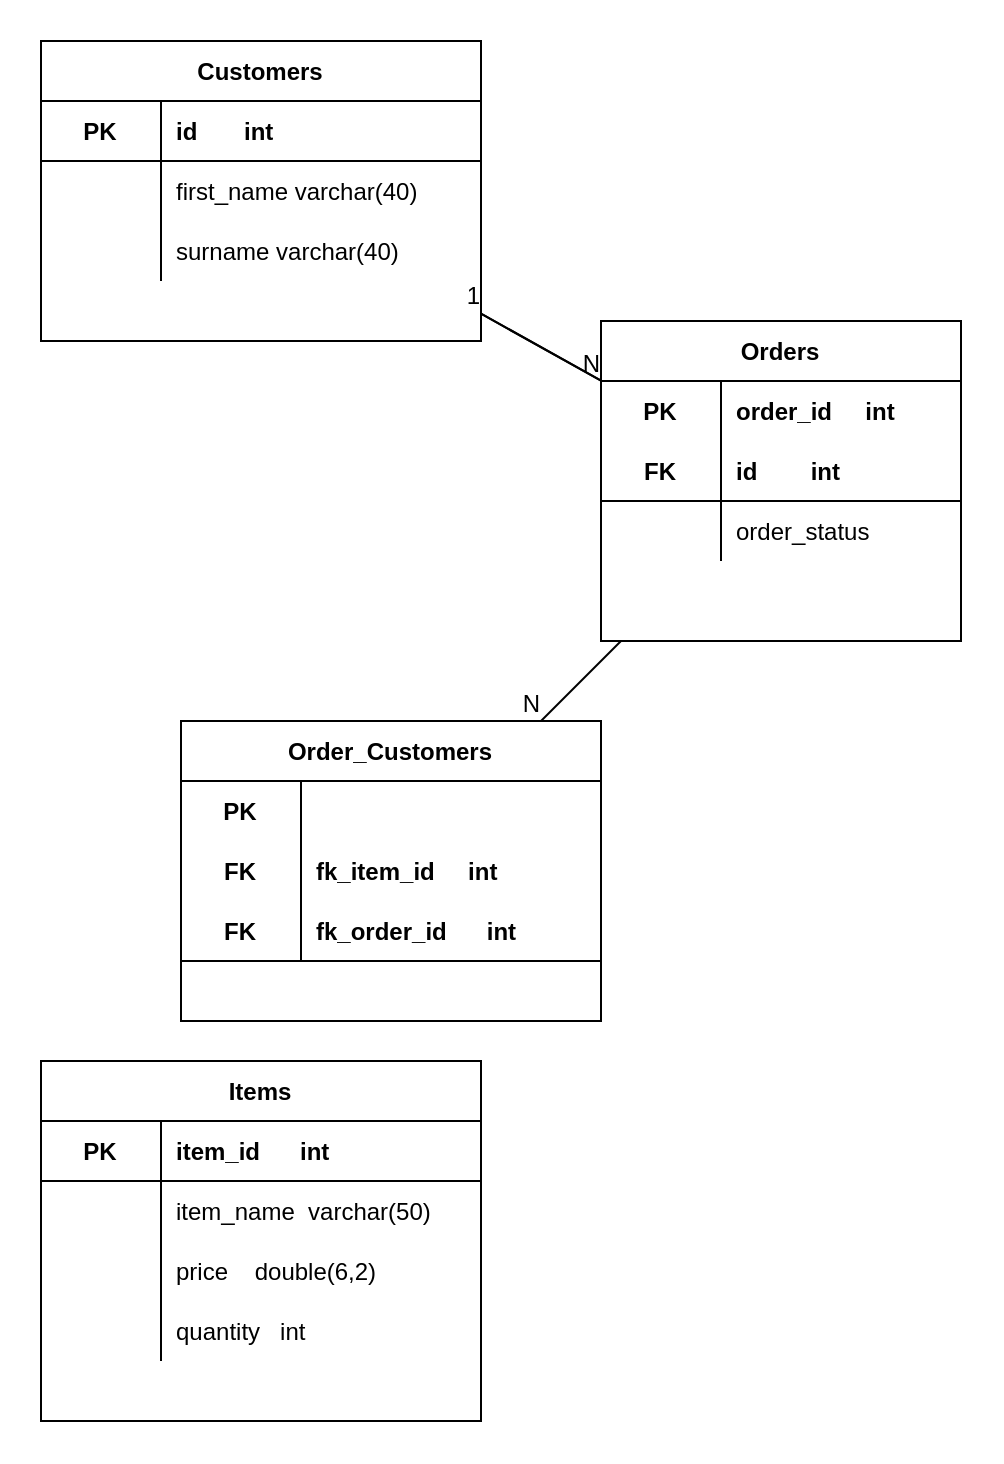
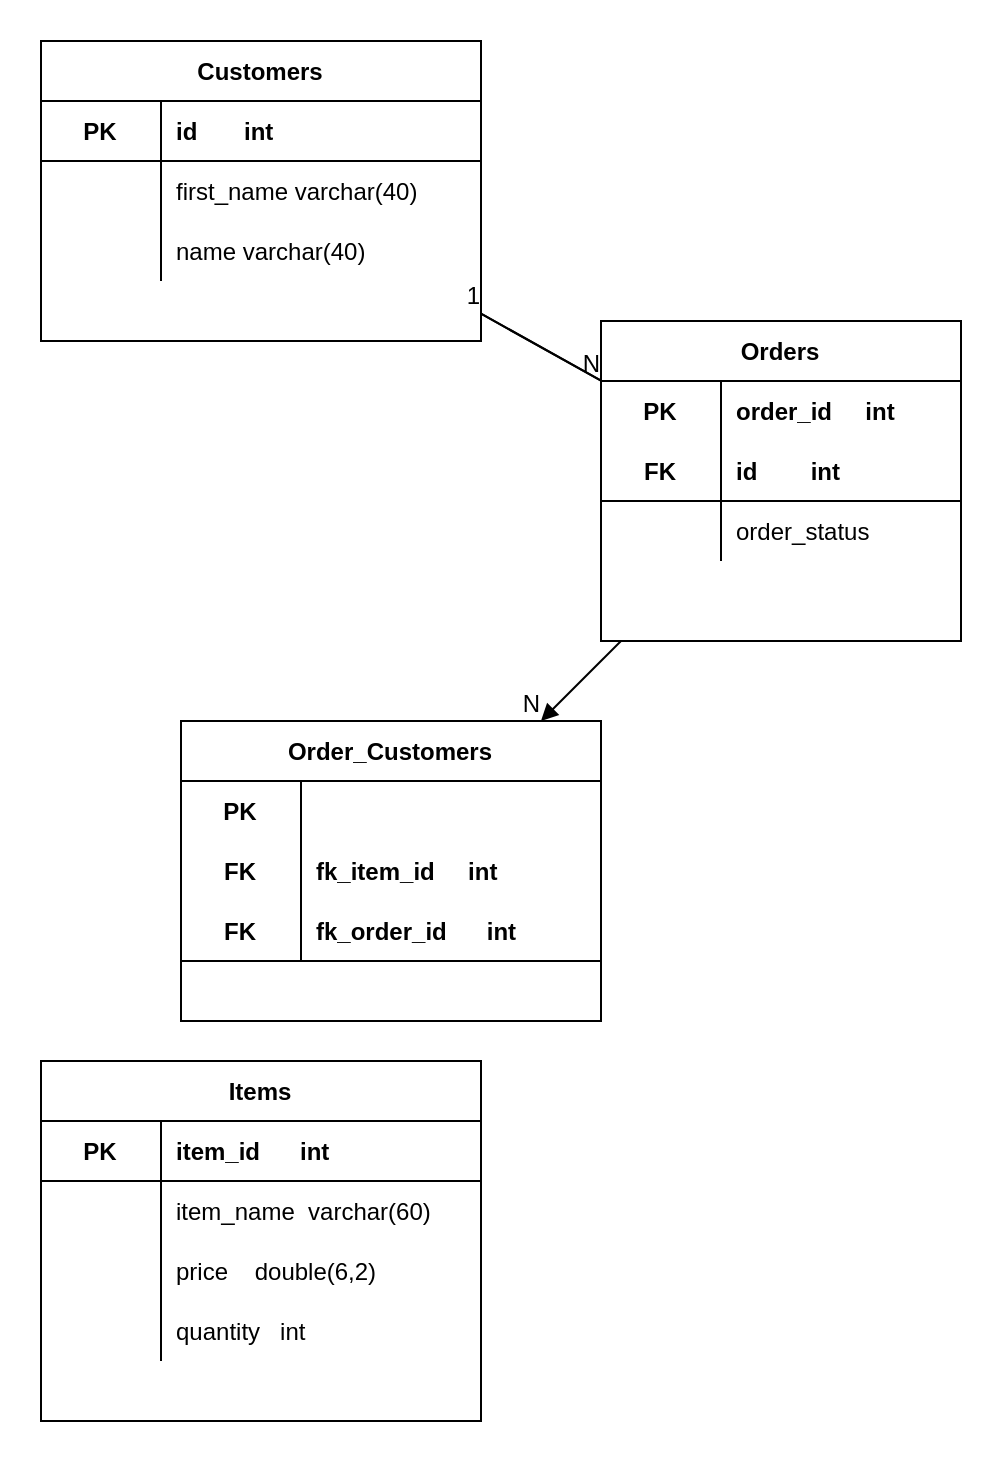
(301, 252) -> (280, 252)
(548, 714) -> (553, 709)
(318, 1212) -> (318, 1212)
